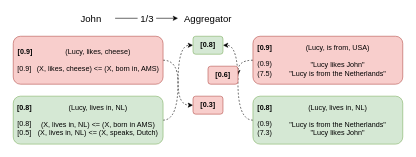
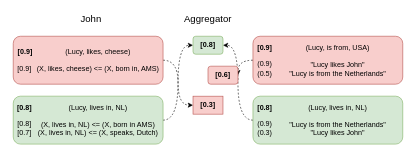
(147, 18) -> none
(265, 74) -> (265, 74)
(208, 105) -> (208, 105)
(24, 134) -> (24, 134)
(265, 134) -> (265, 134)
